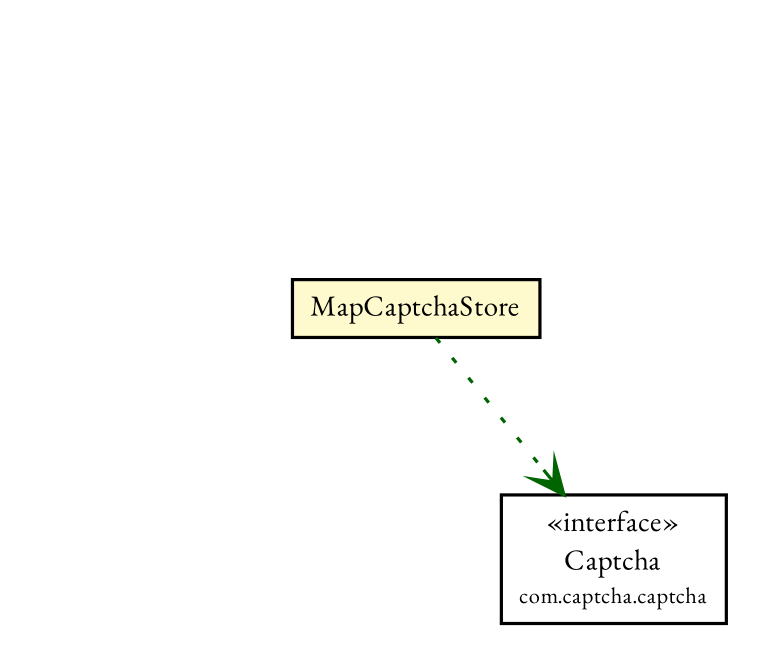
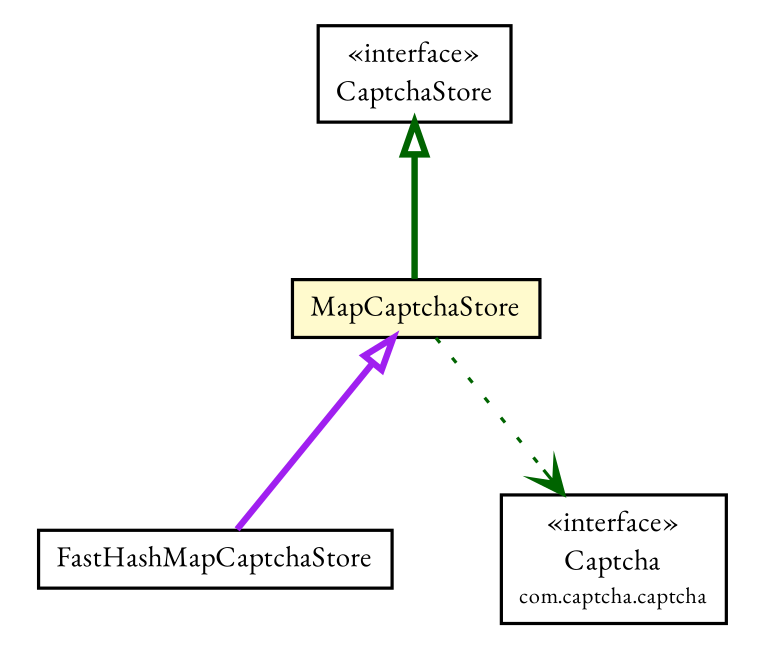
none -> (415, 74)
none -> (215, 559)
